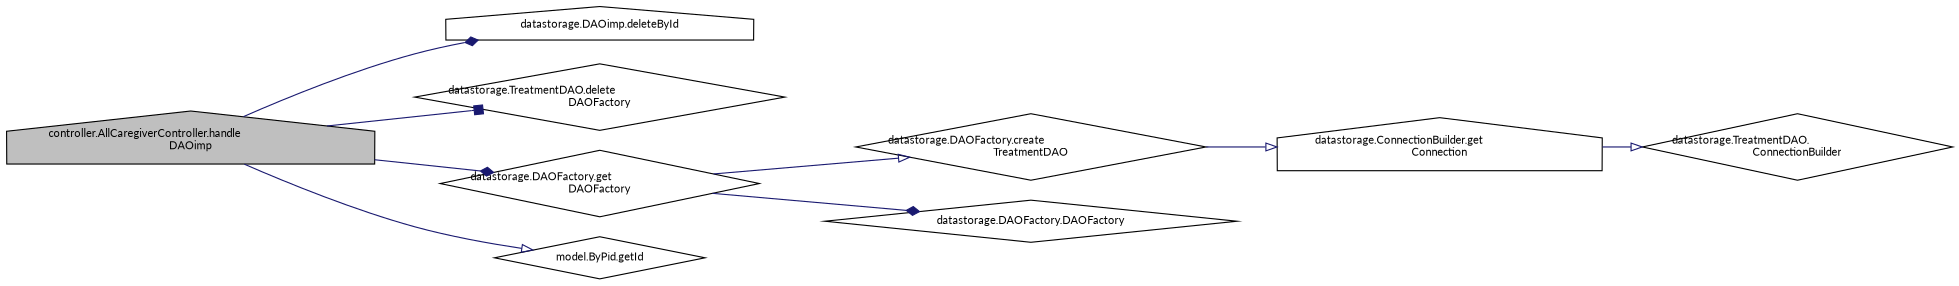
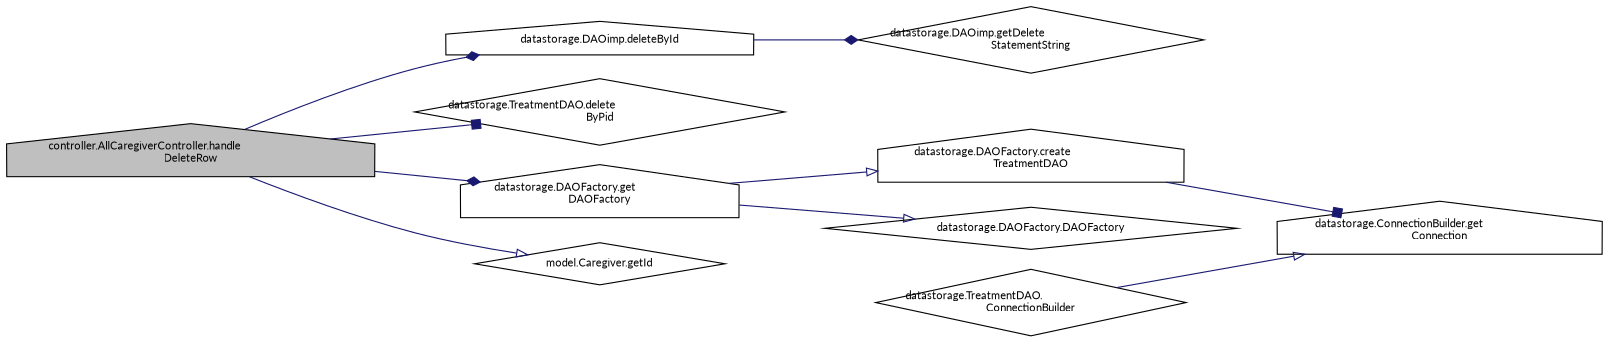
none -> (1031, 40)
(600, 97) -> (600, 112)
(191, 140) -> (191, 153)
(1031, 147) -> (1031, 158)
(1236, 147) -> (1248, 197)
(1617, 147) -> (1205, 272)
(600, 184) -> (600, 194)
(809, 202) -> (821, 212)
(600, 258) -> (600, 264)
